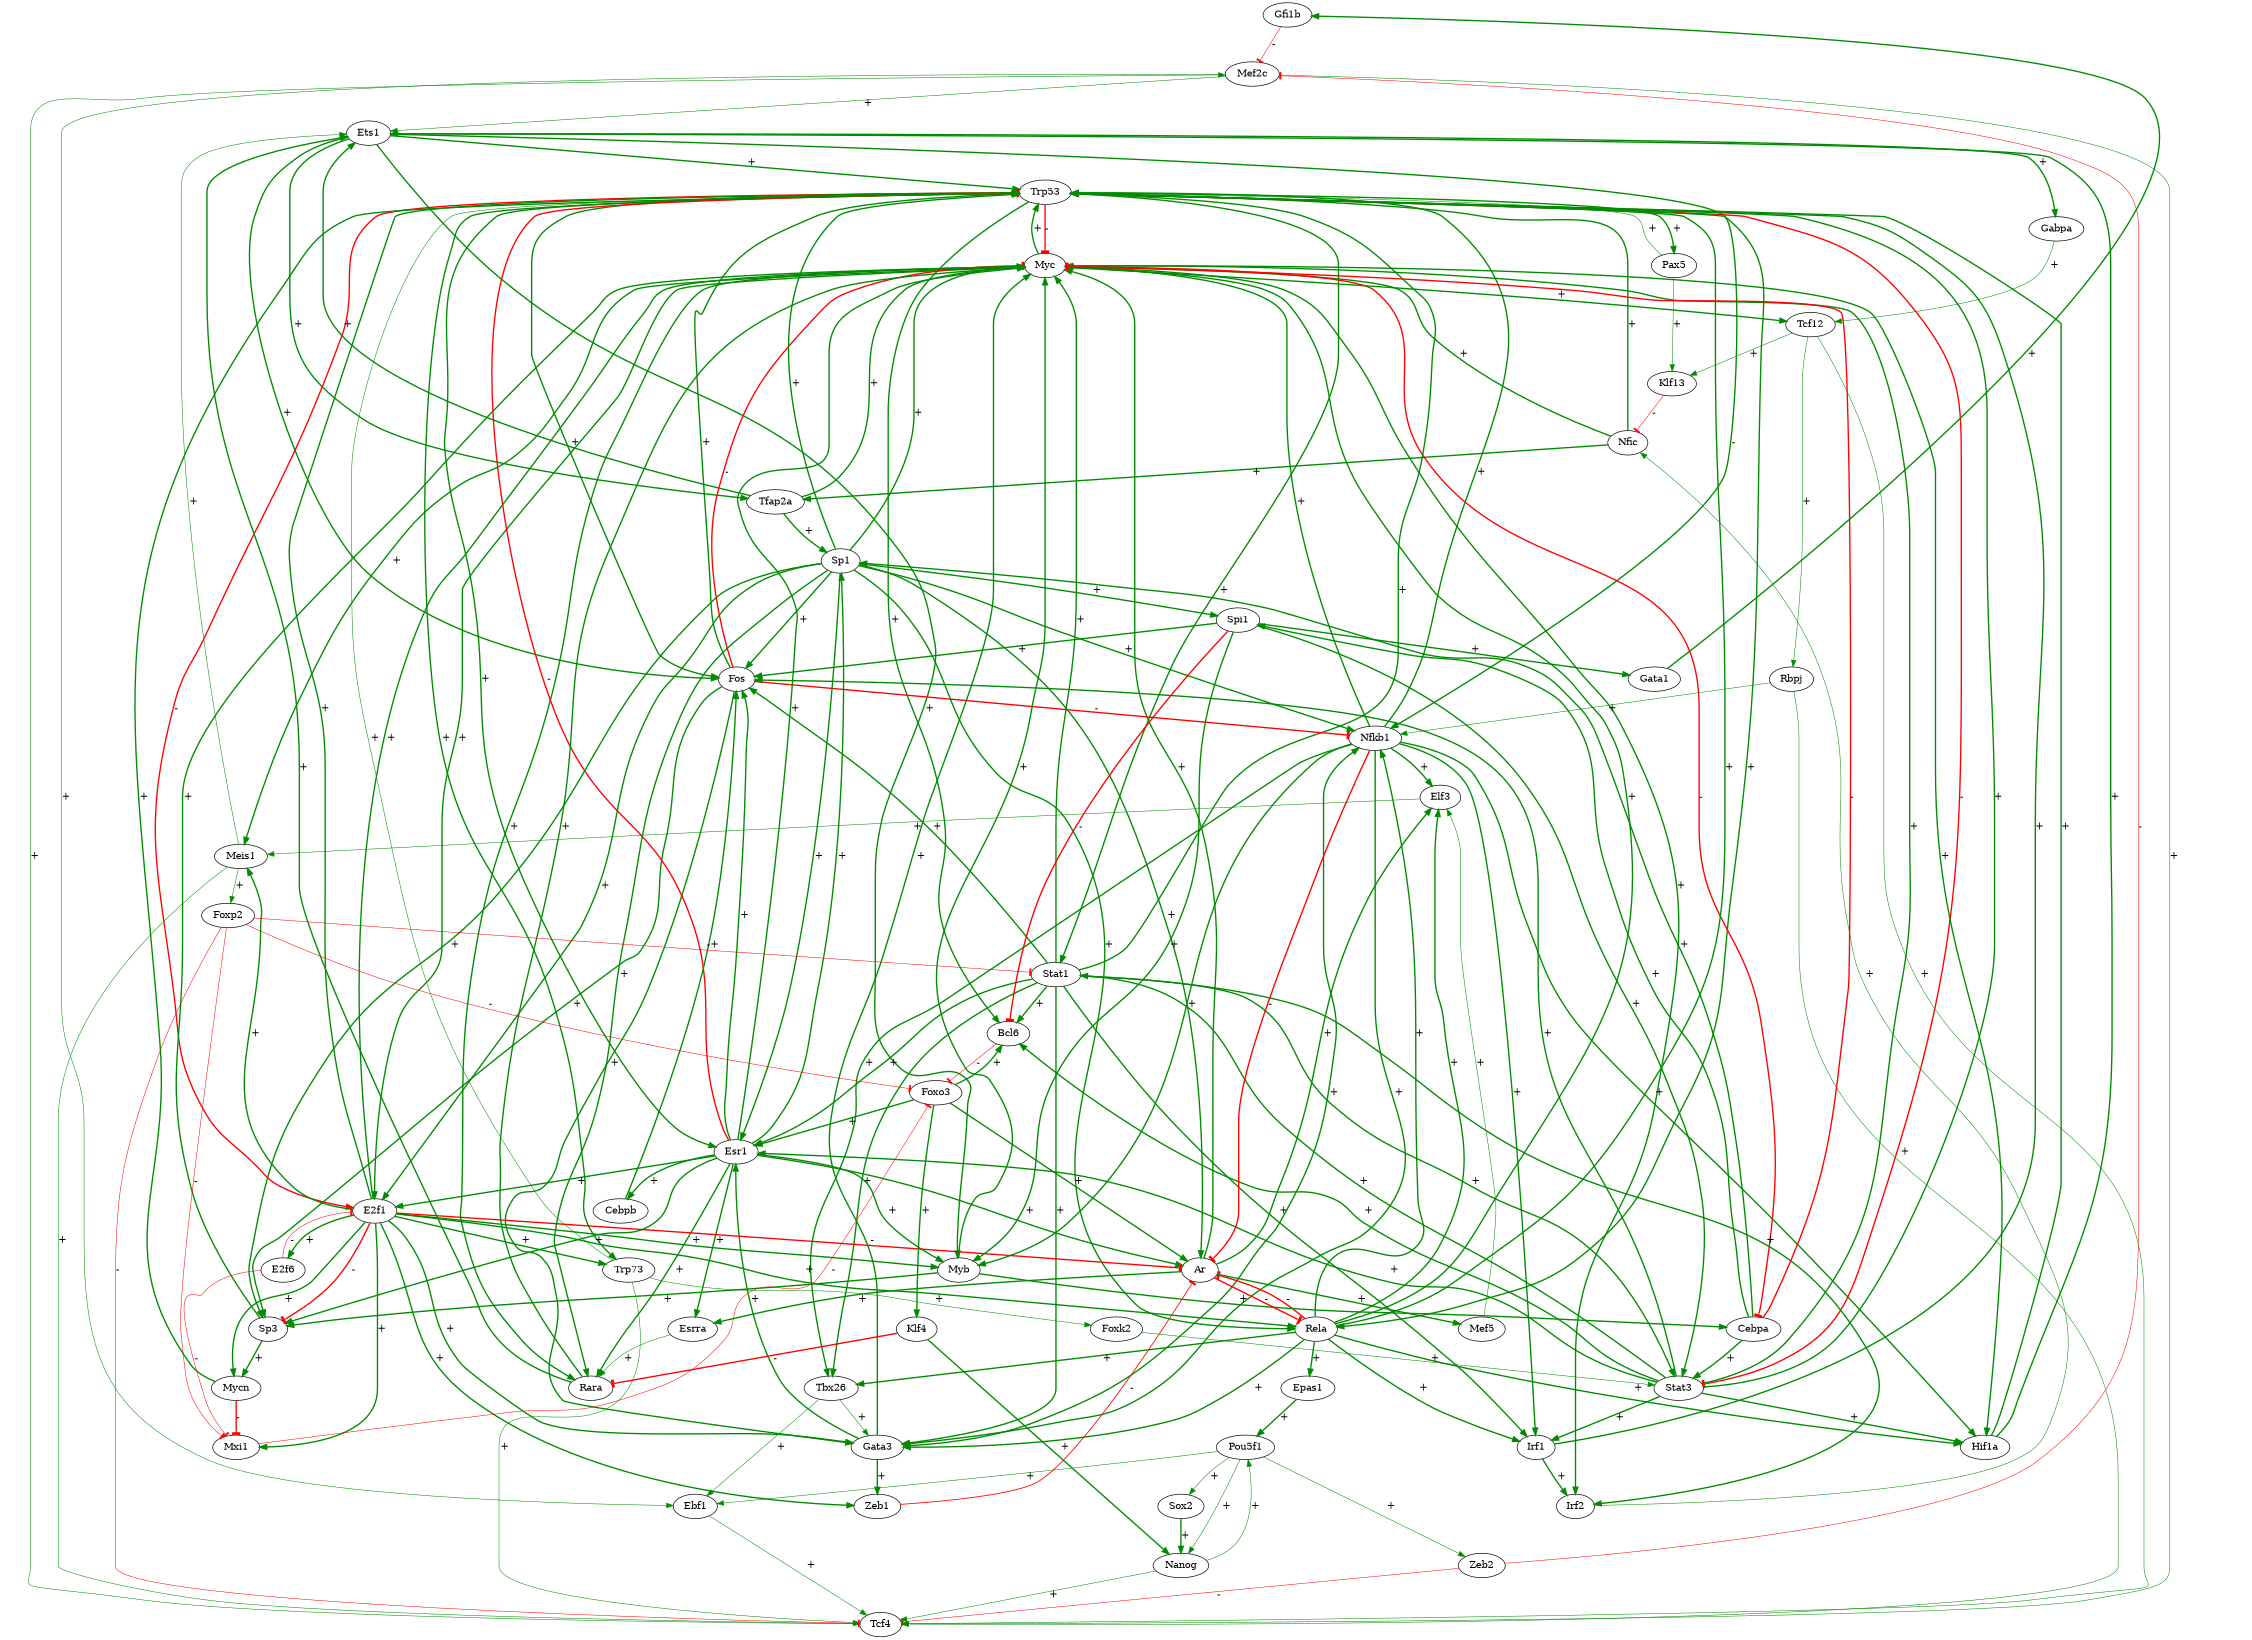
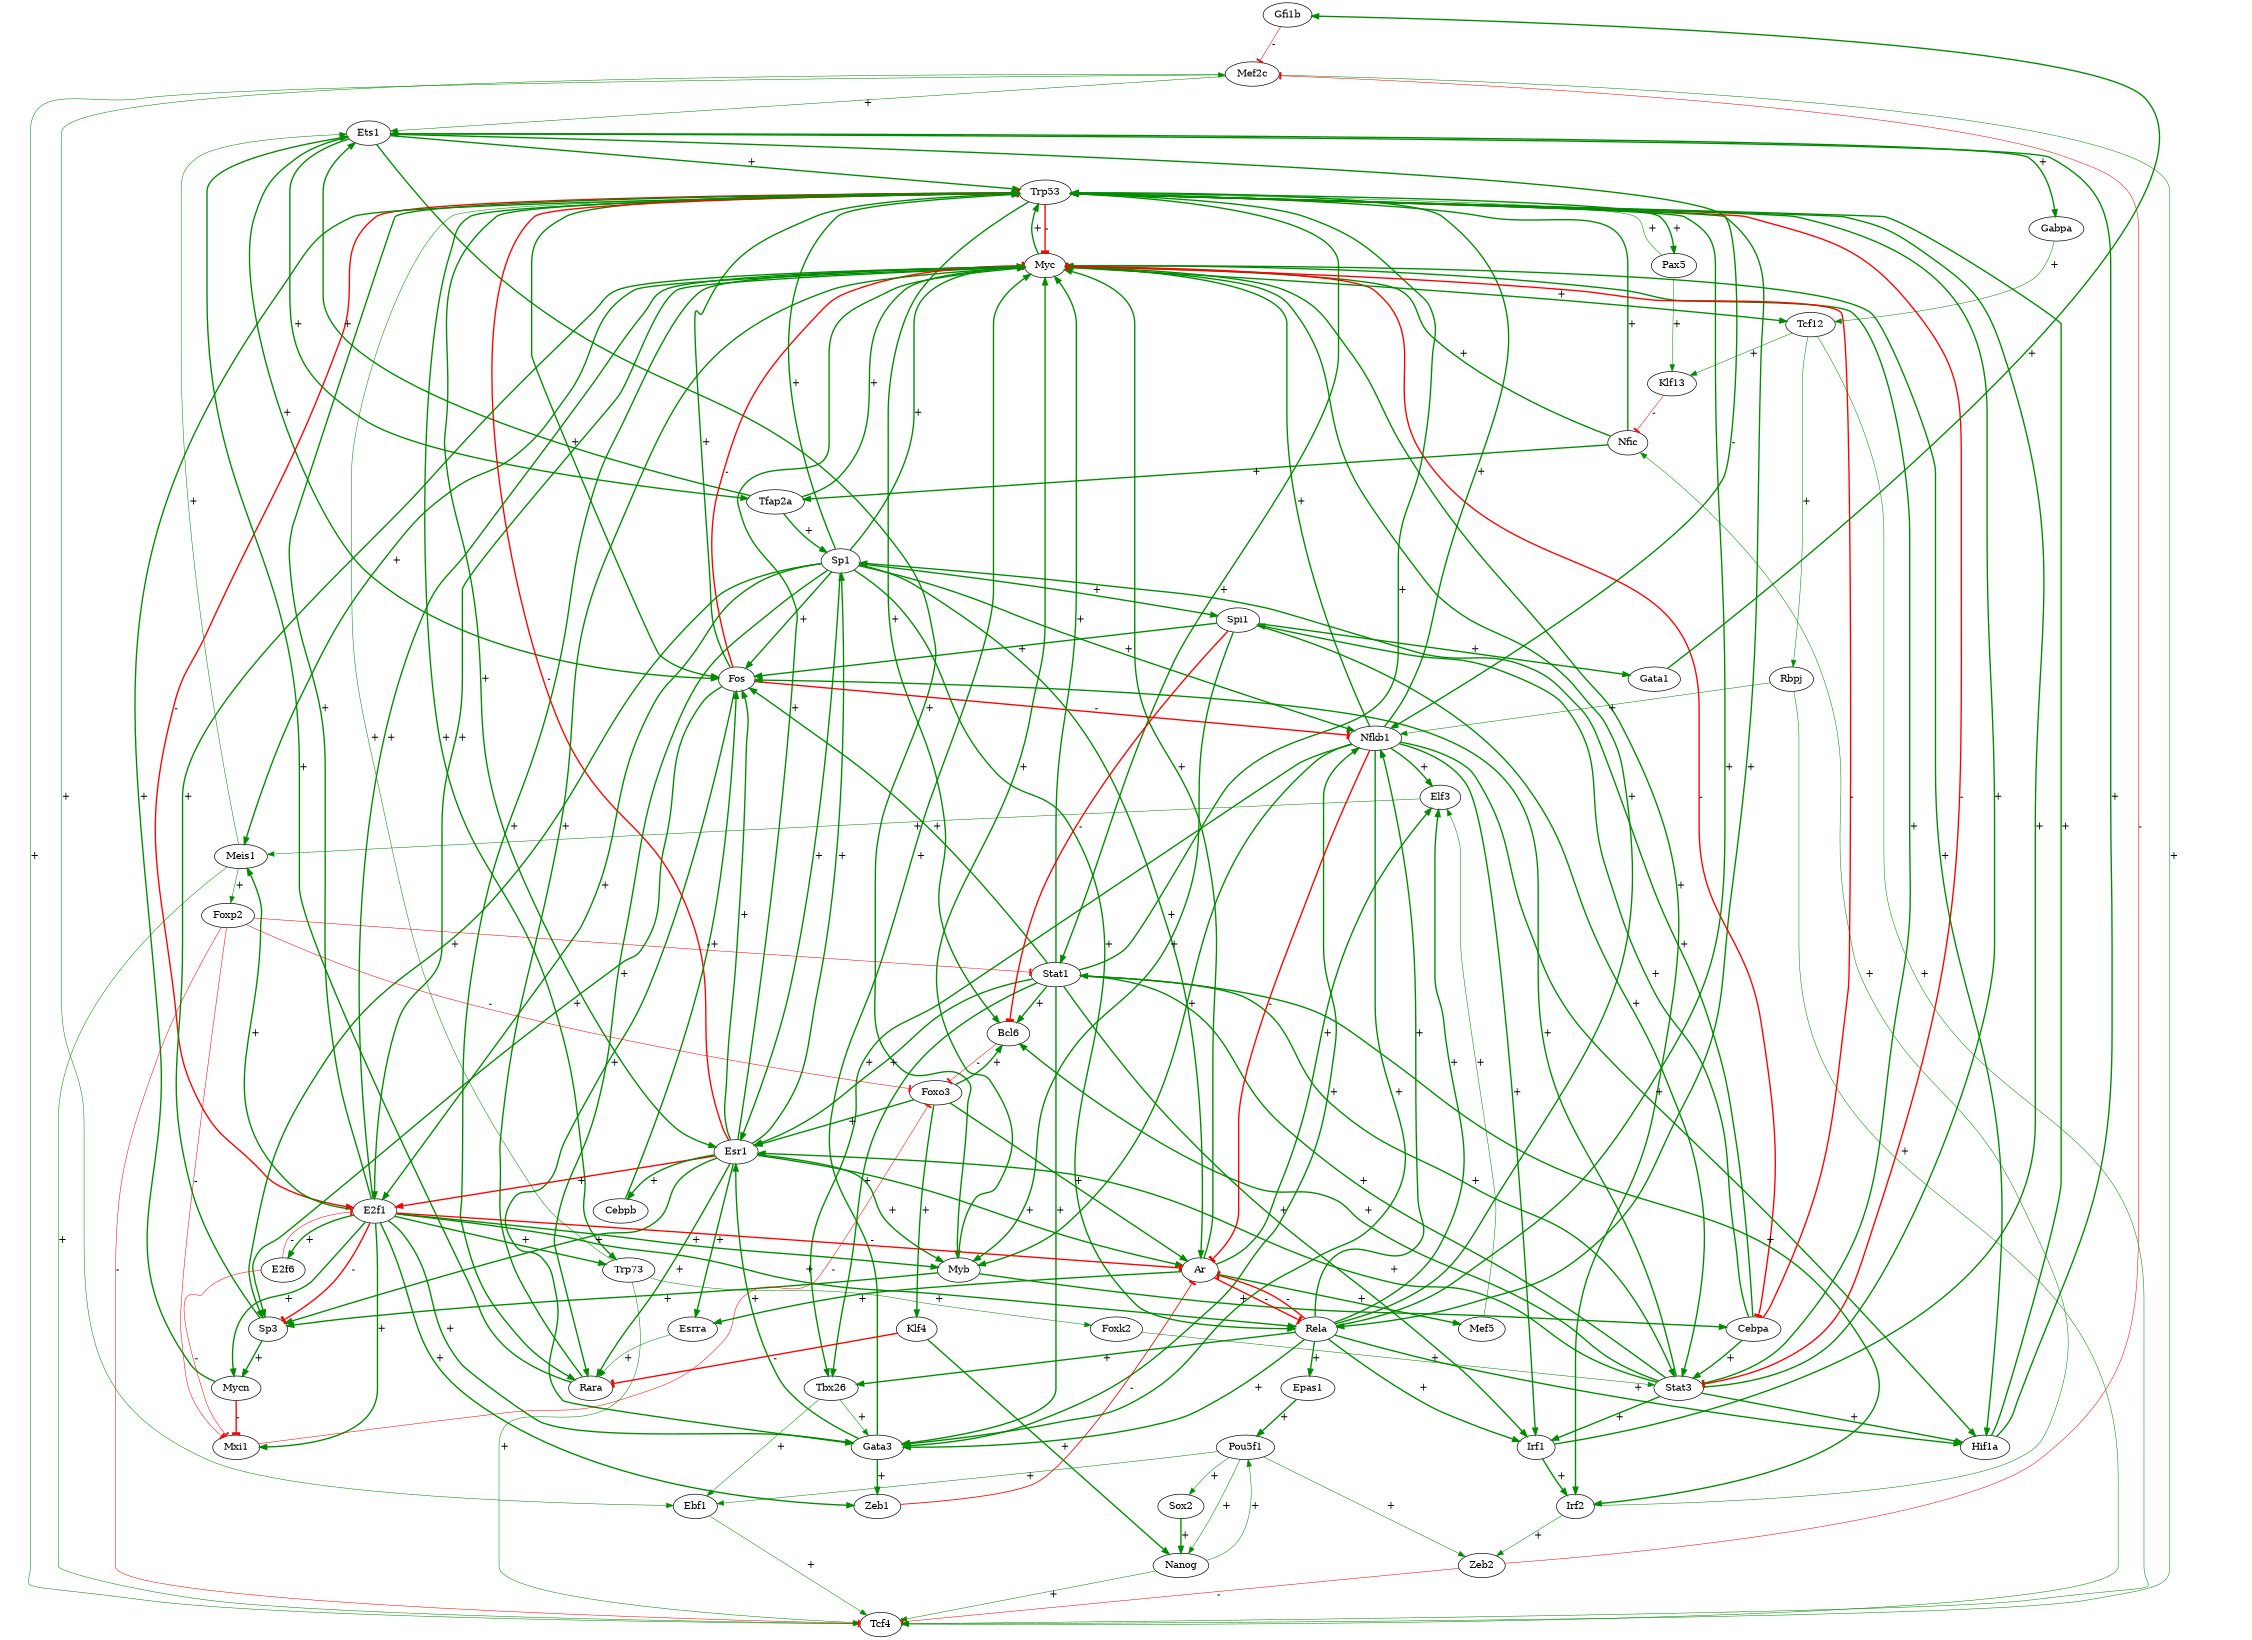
(559, 1181) -> (559, 1181)
none -> (1532, 1534)
